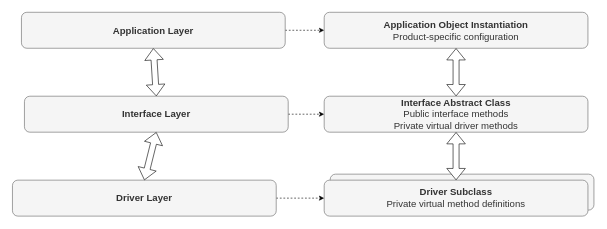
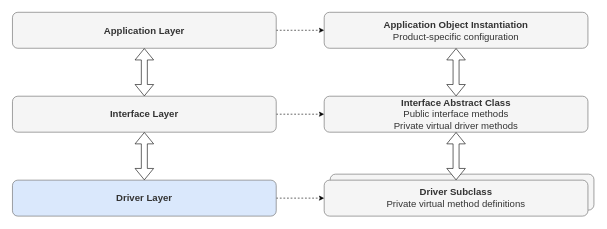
(153, 30) -> (144, 30)
(156, 114) -> (144, 114)
(144, 198) -> (144, 198)
